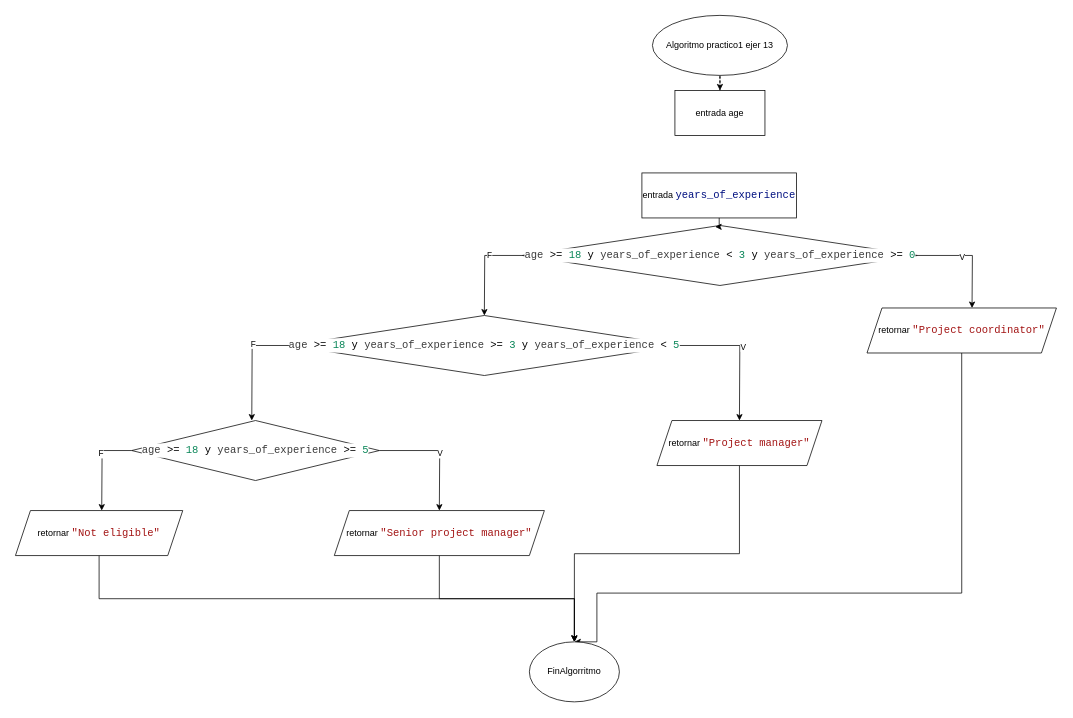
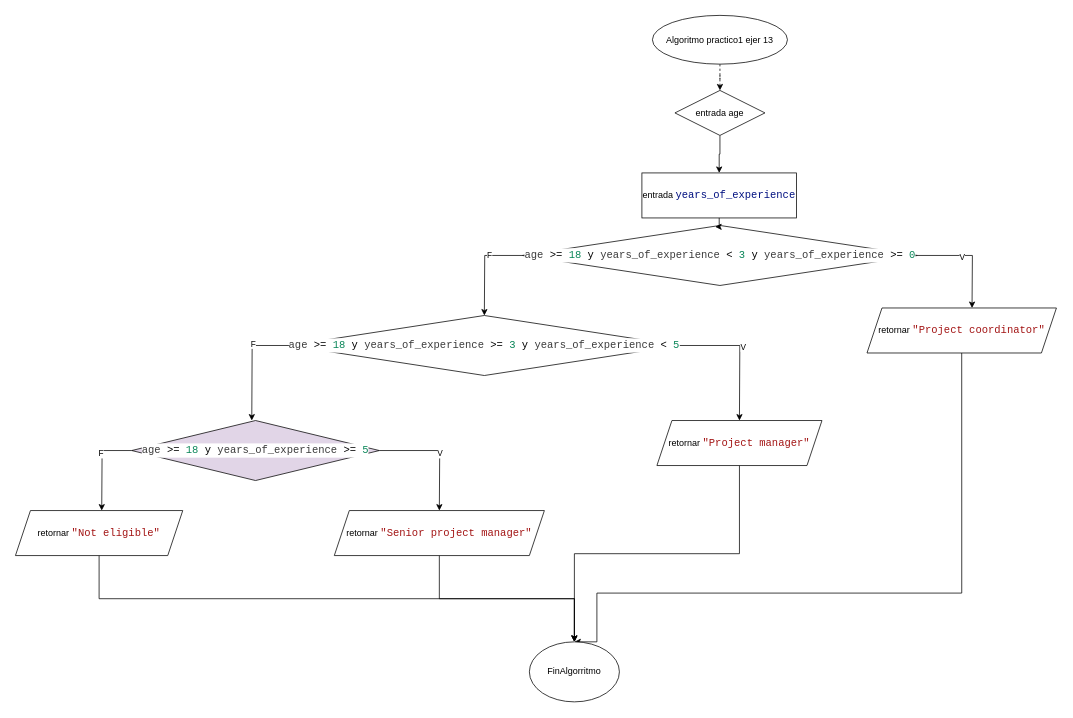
(720, 45) -> (720, 40)
(720, 113) -> (720, 113)
none -> (719, 158)
(255, 450) -> (255, 450)
